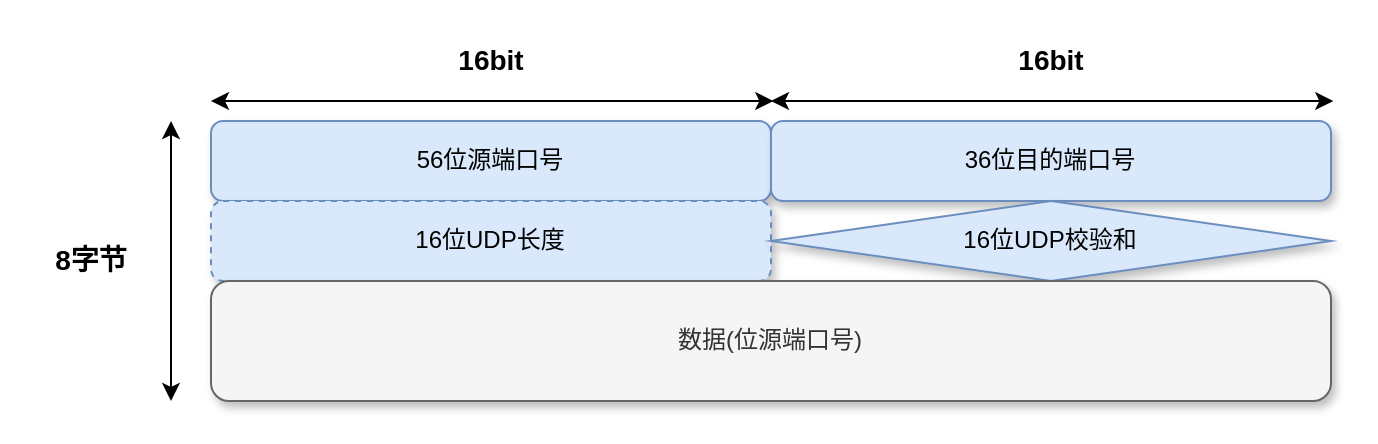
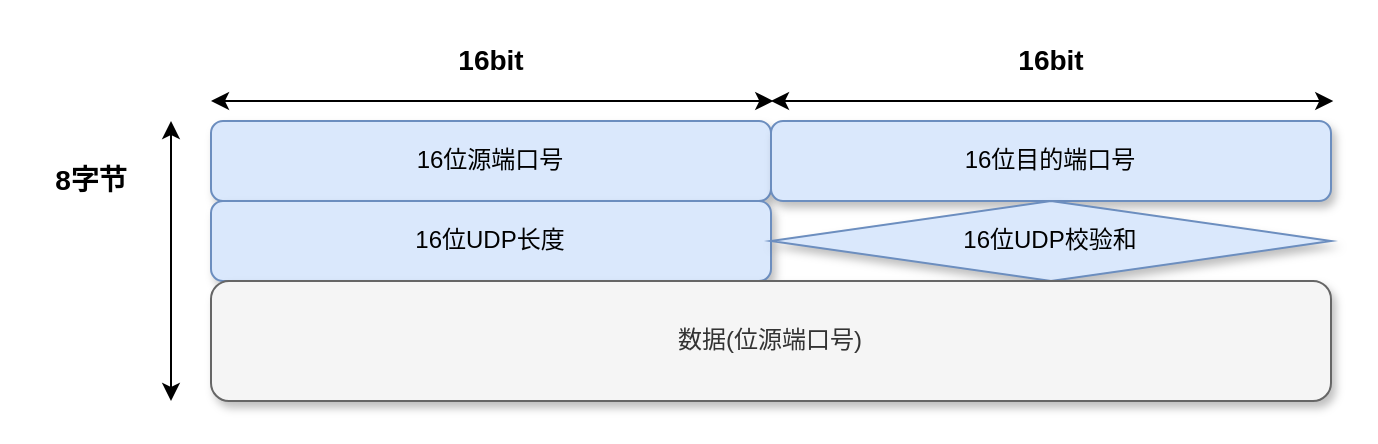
(491, 161) -> (491, 161)
(1051, 161) -> (1051, 161)
(491, 241) -> (491, 241)
(91, 261) -> (91, 181)
